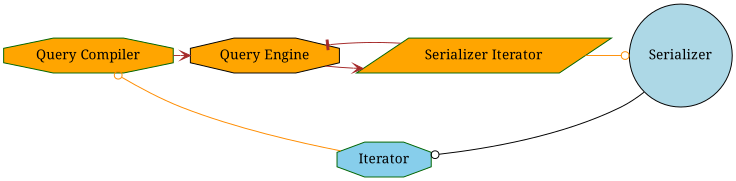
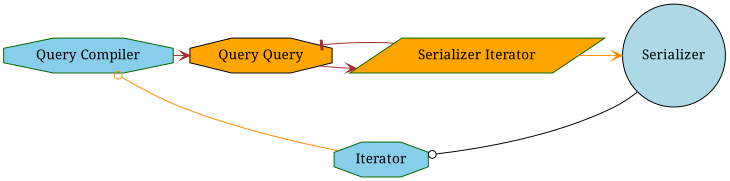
(88, 56) -> (88, 56)
(265, 56) -> (261, 56)
(603, 56) -> (596, 56)
